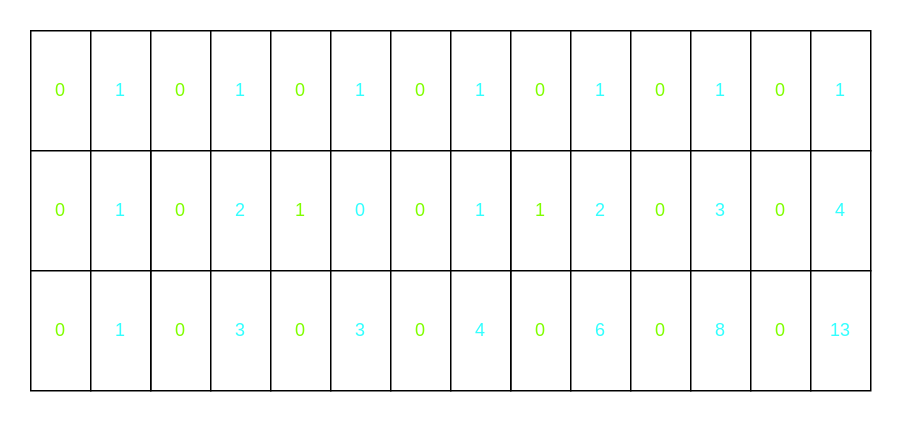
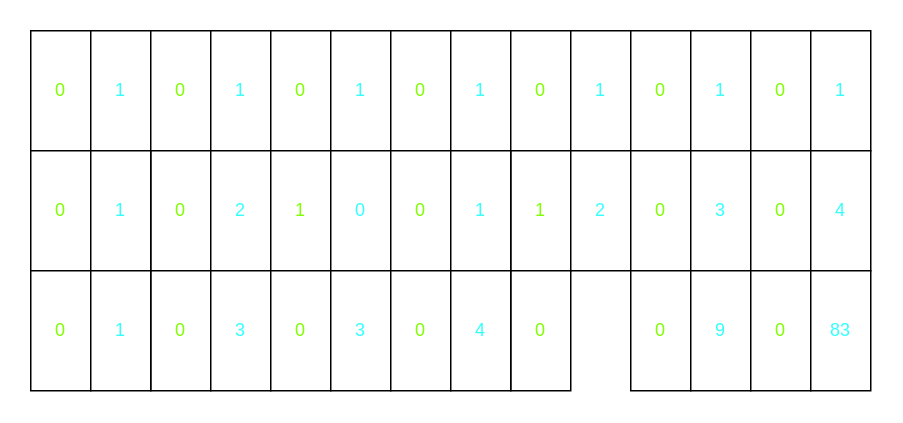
(601, 331) -> none
(721, 331) -> (721, 331)
(841, 331) -> (841, 331)
